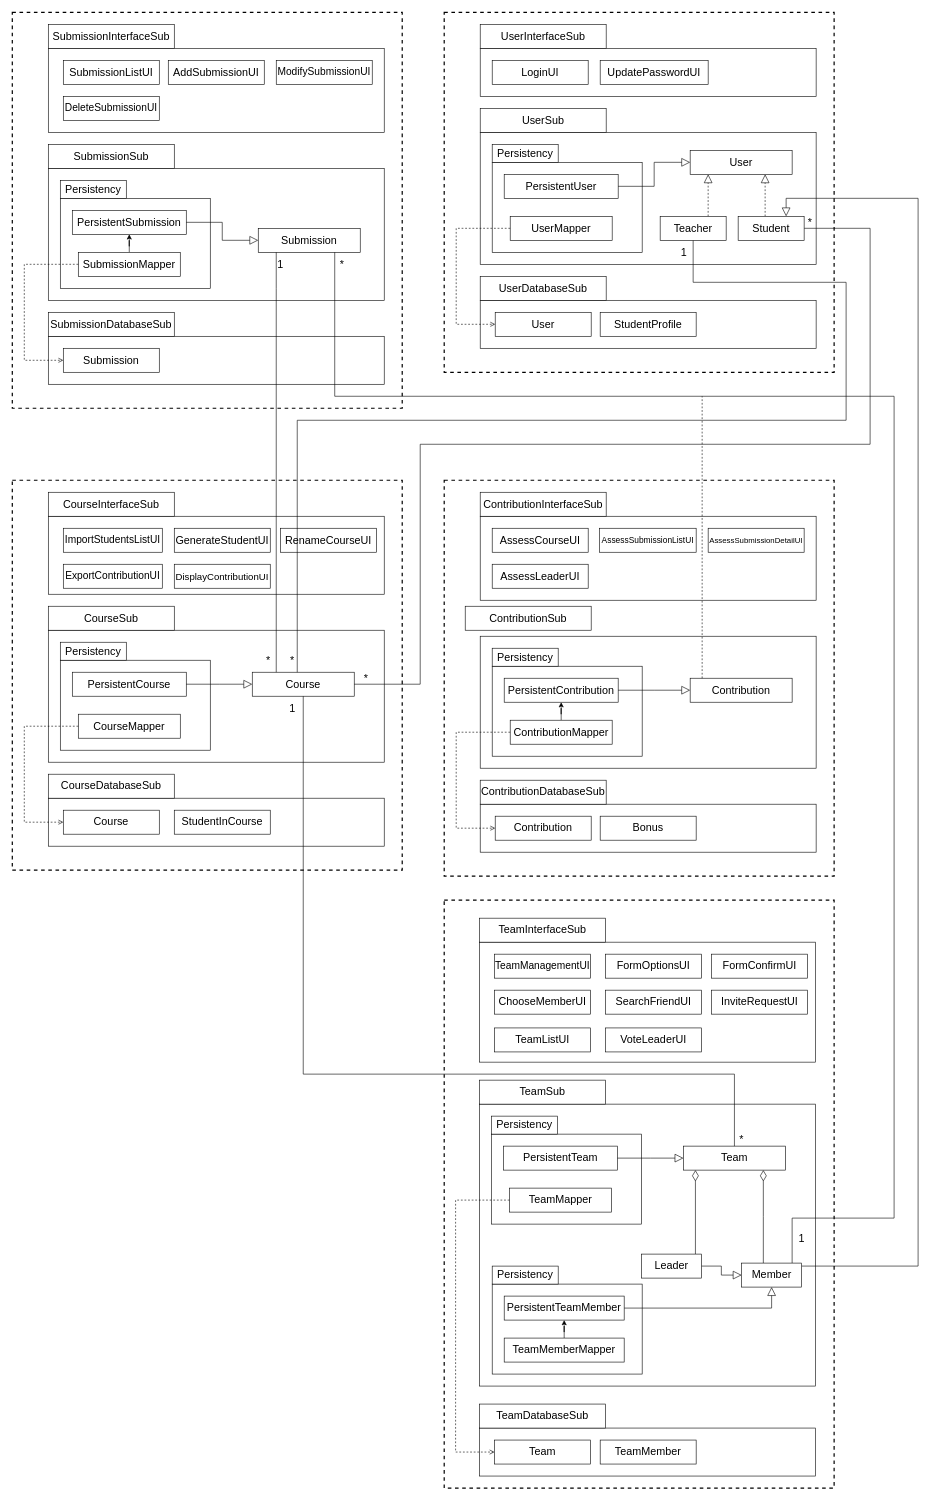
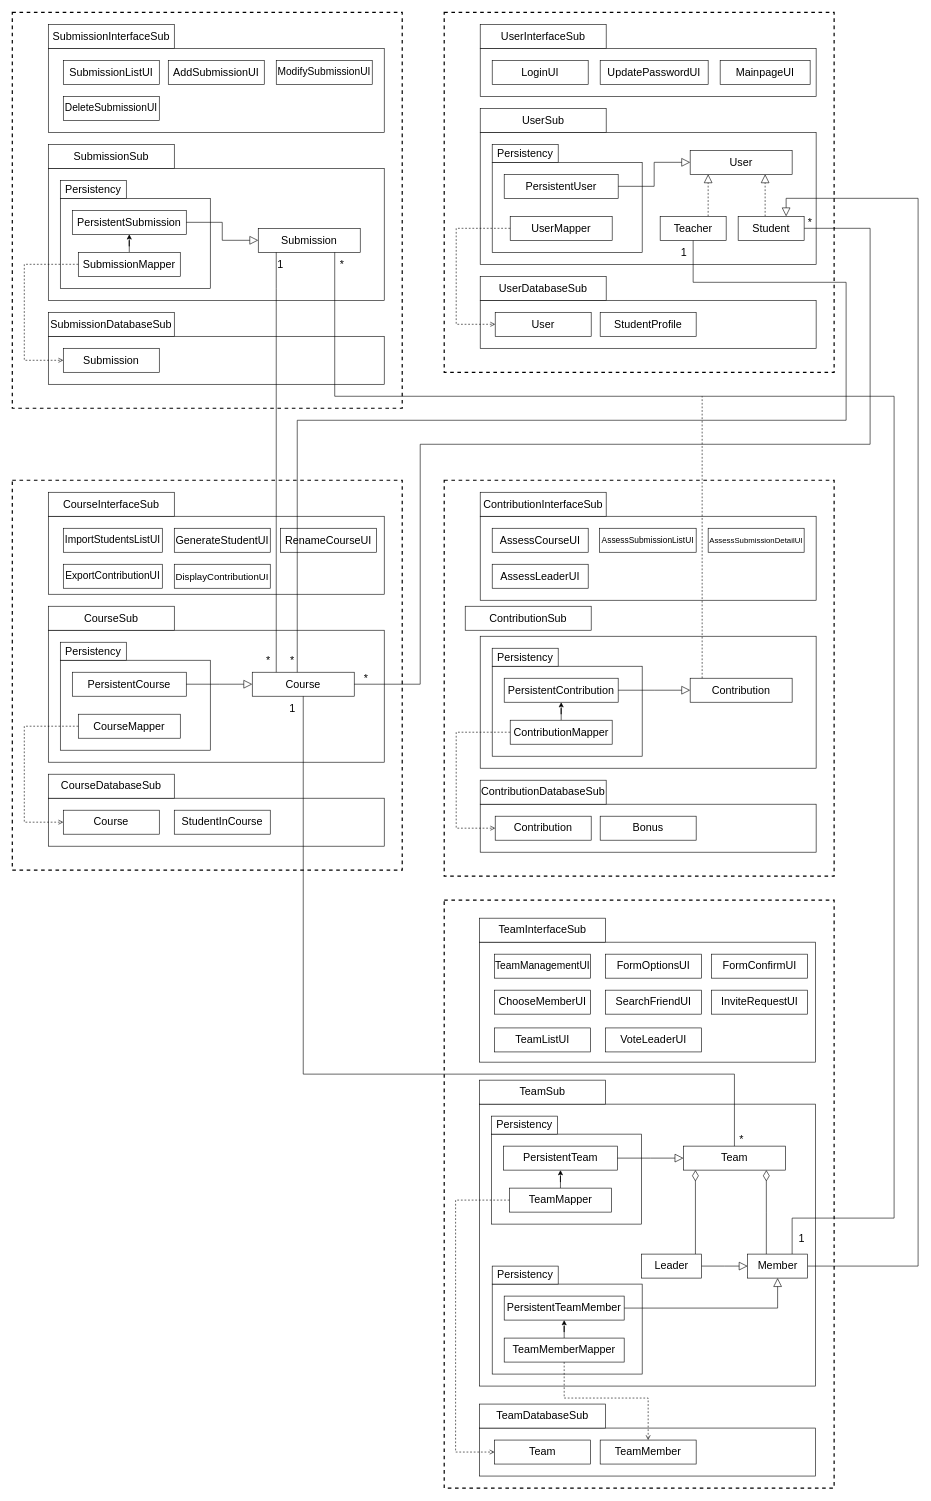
none -> (765, 72)
none -> (561, 1177)
(772, 1275) -> (778, 1266)
none -> (608, 1398)
